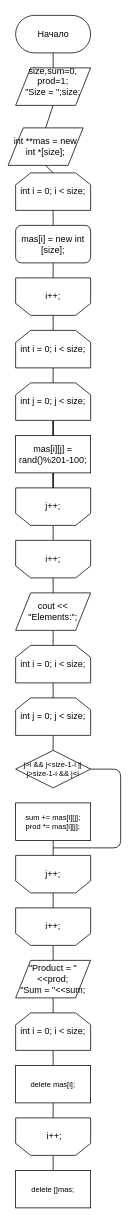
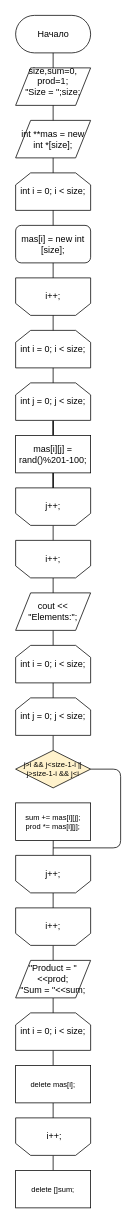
(45, 147) -> (53, 139)
(53, 769) -> (53, 769)
(53, 1189) -> (53, 1189)
